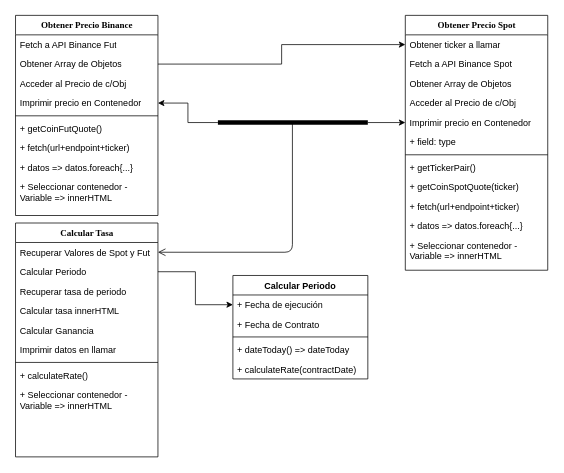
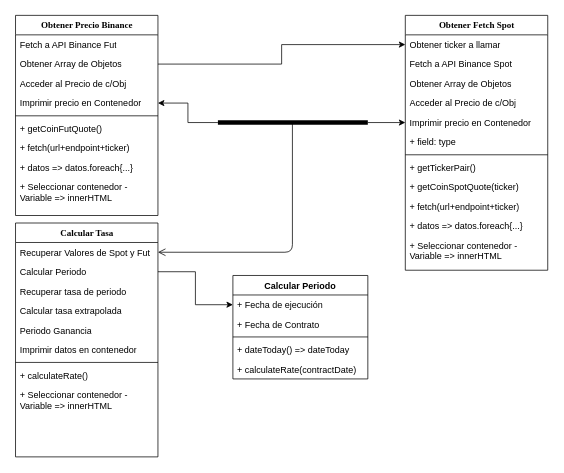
(477, 26) -> (477, 26)
(72, 312) -> (77, 312)
(58, 331) -> (57, 331)
(72, 351) -> (85, 351)
